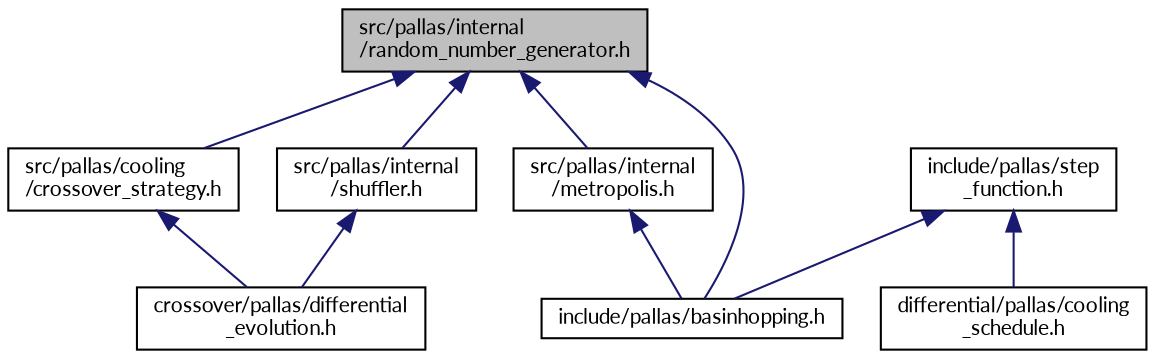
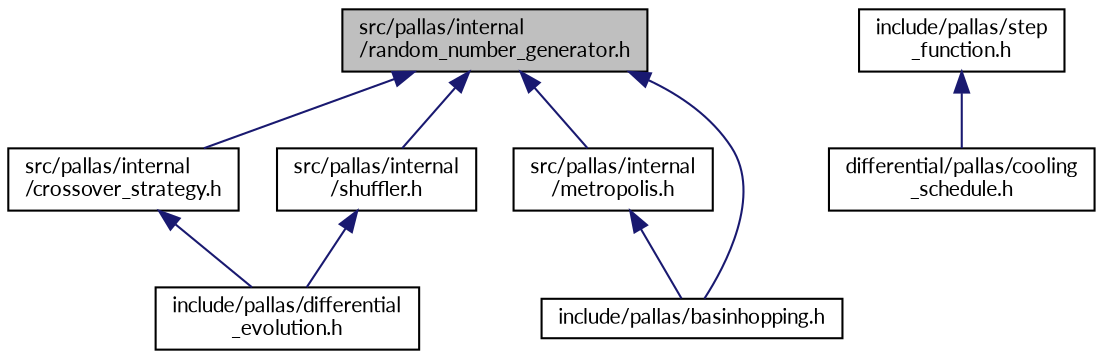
(123, 179) -> (123, 179)
(829, 259) -> none
(281, 319) -> (287, 319)
